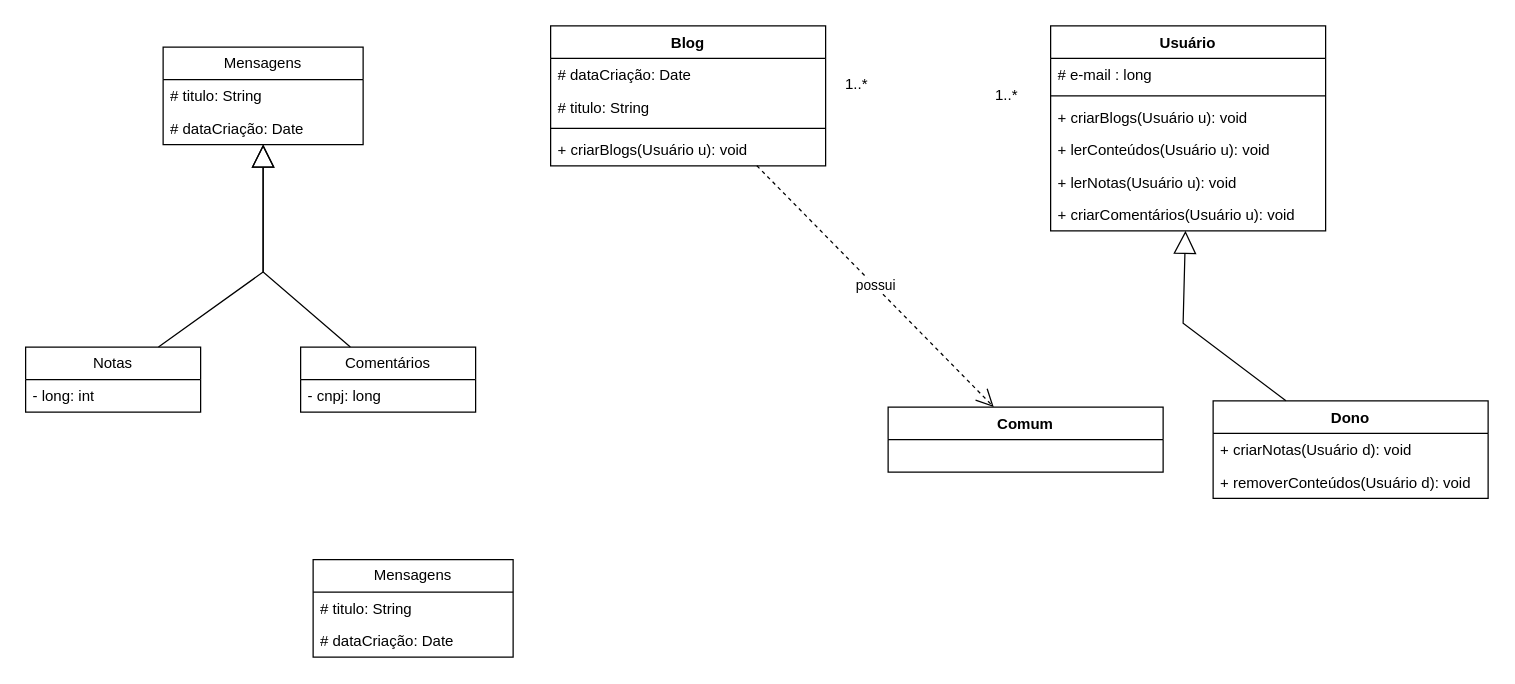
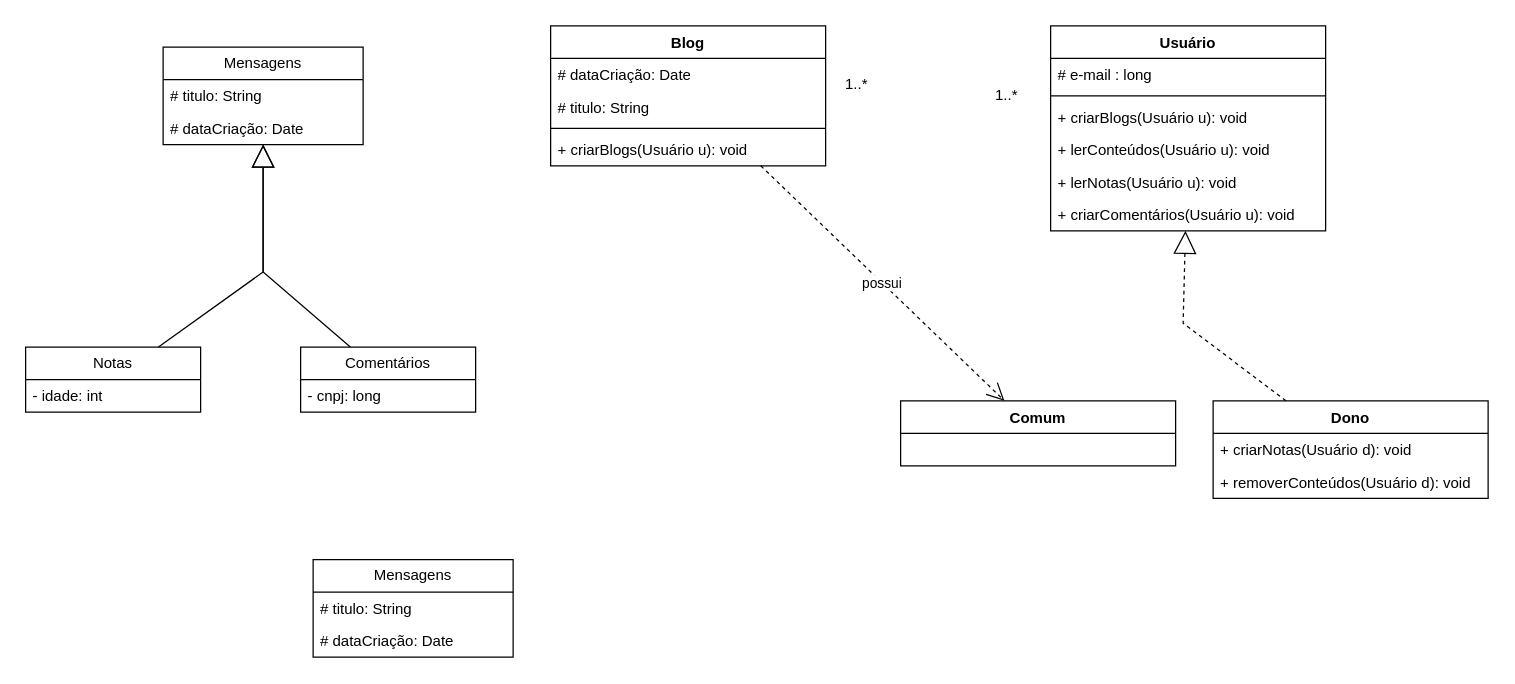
(1207, 341) -> (1207, 341)
(70, 397) -> (74, 397)
(1026, 439) -> (1038, 433)
